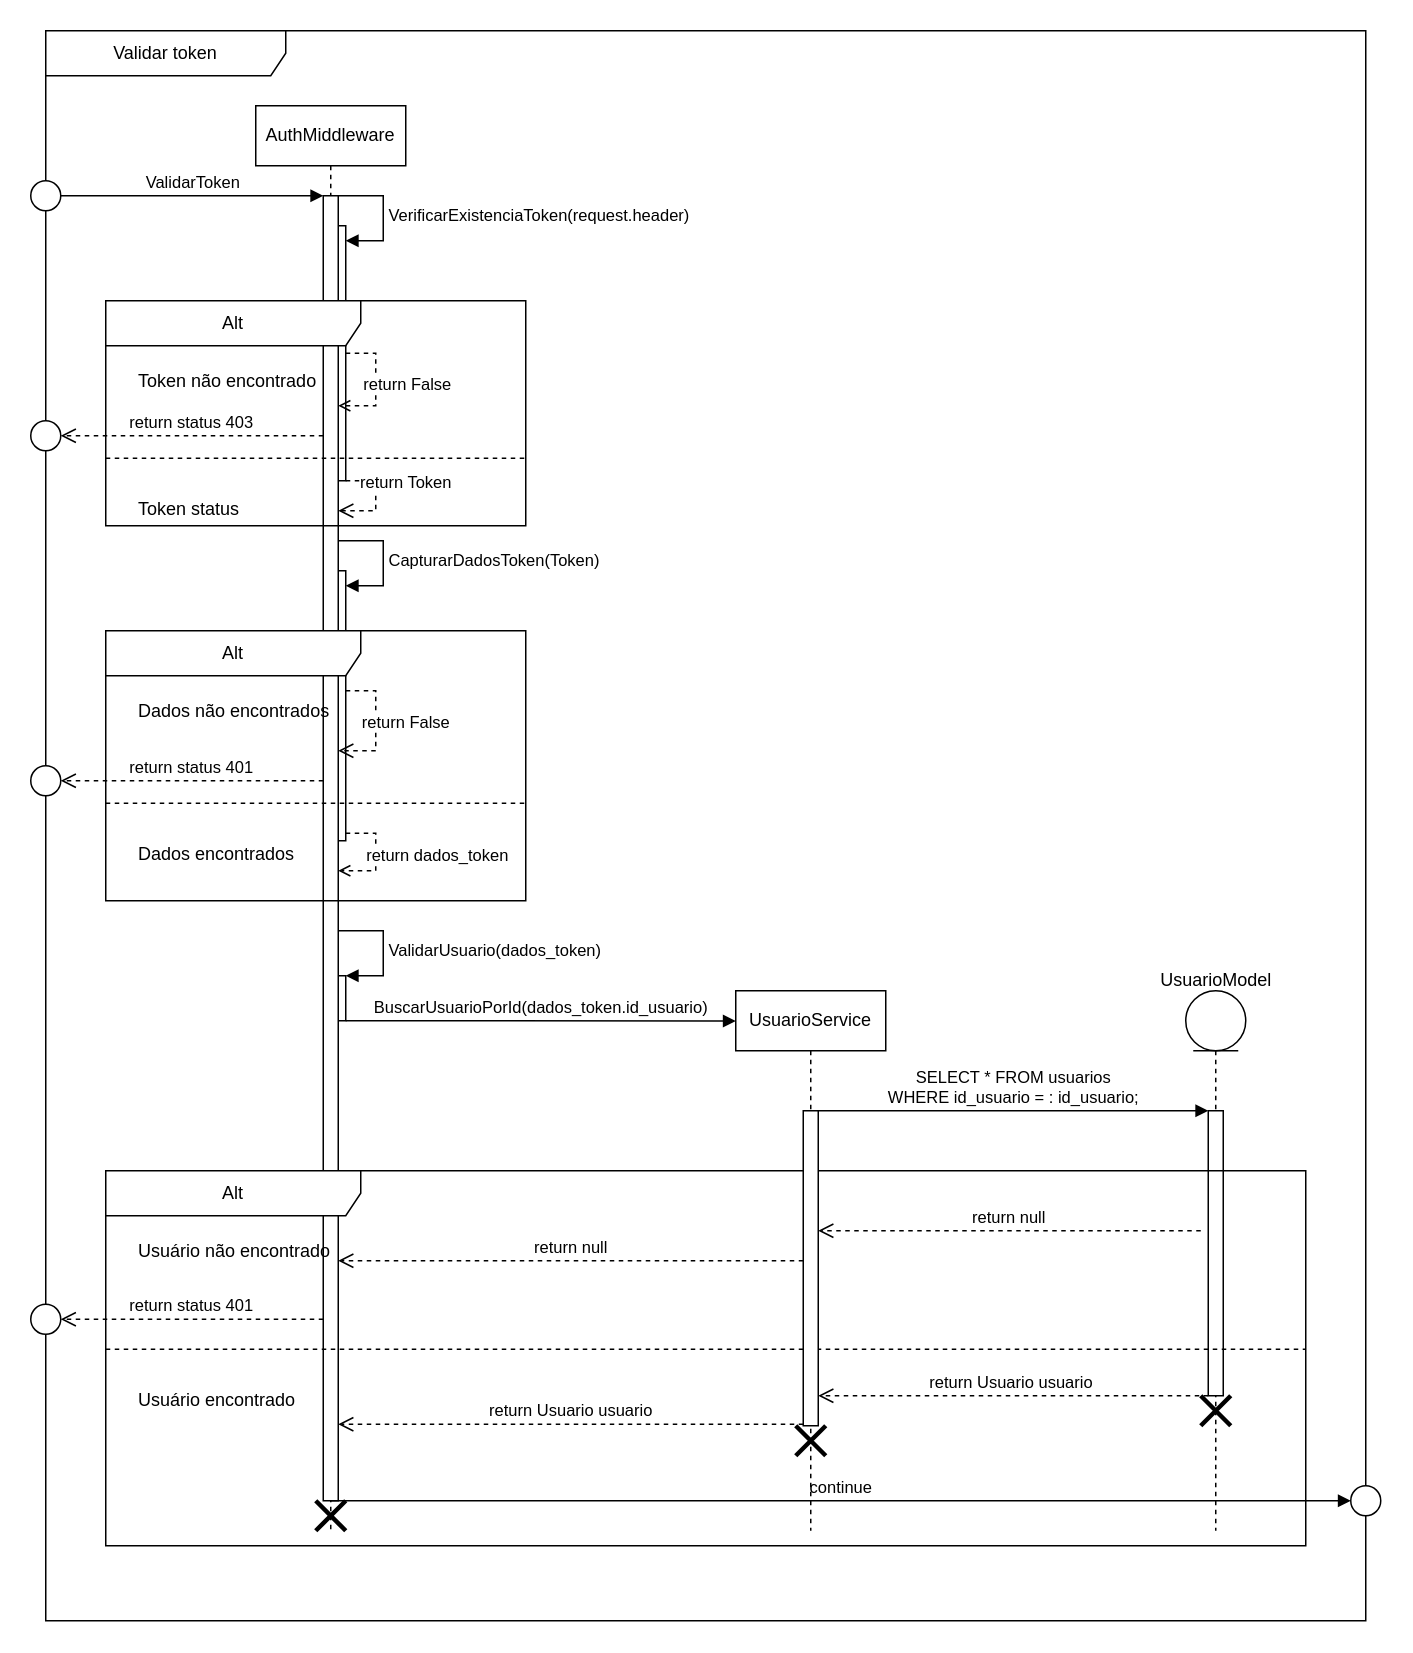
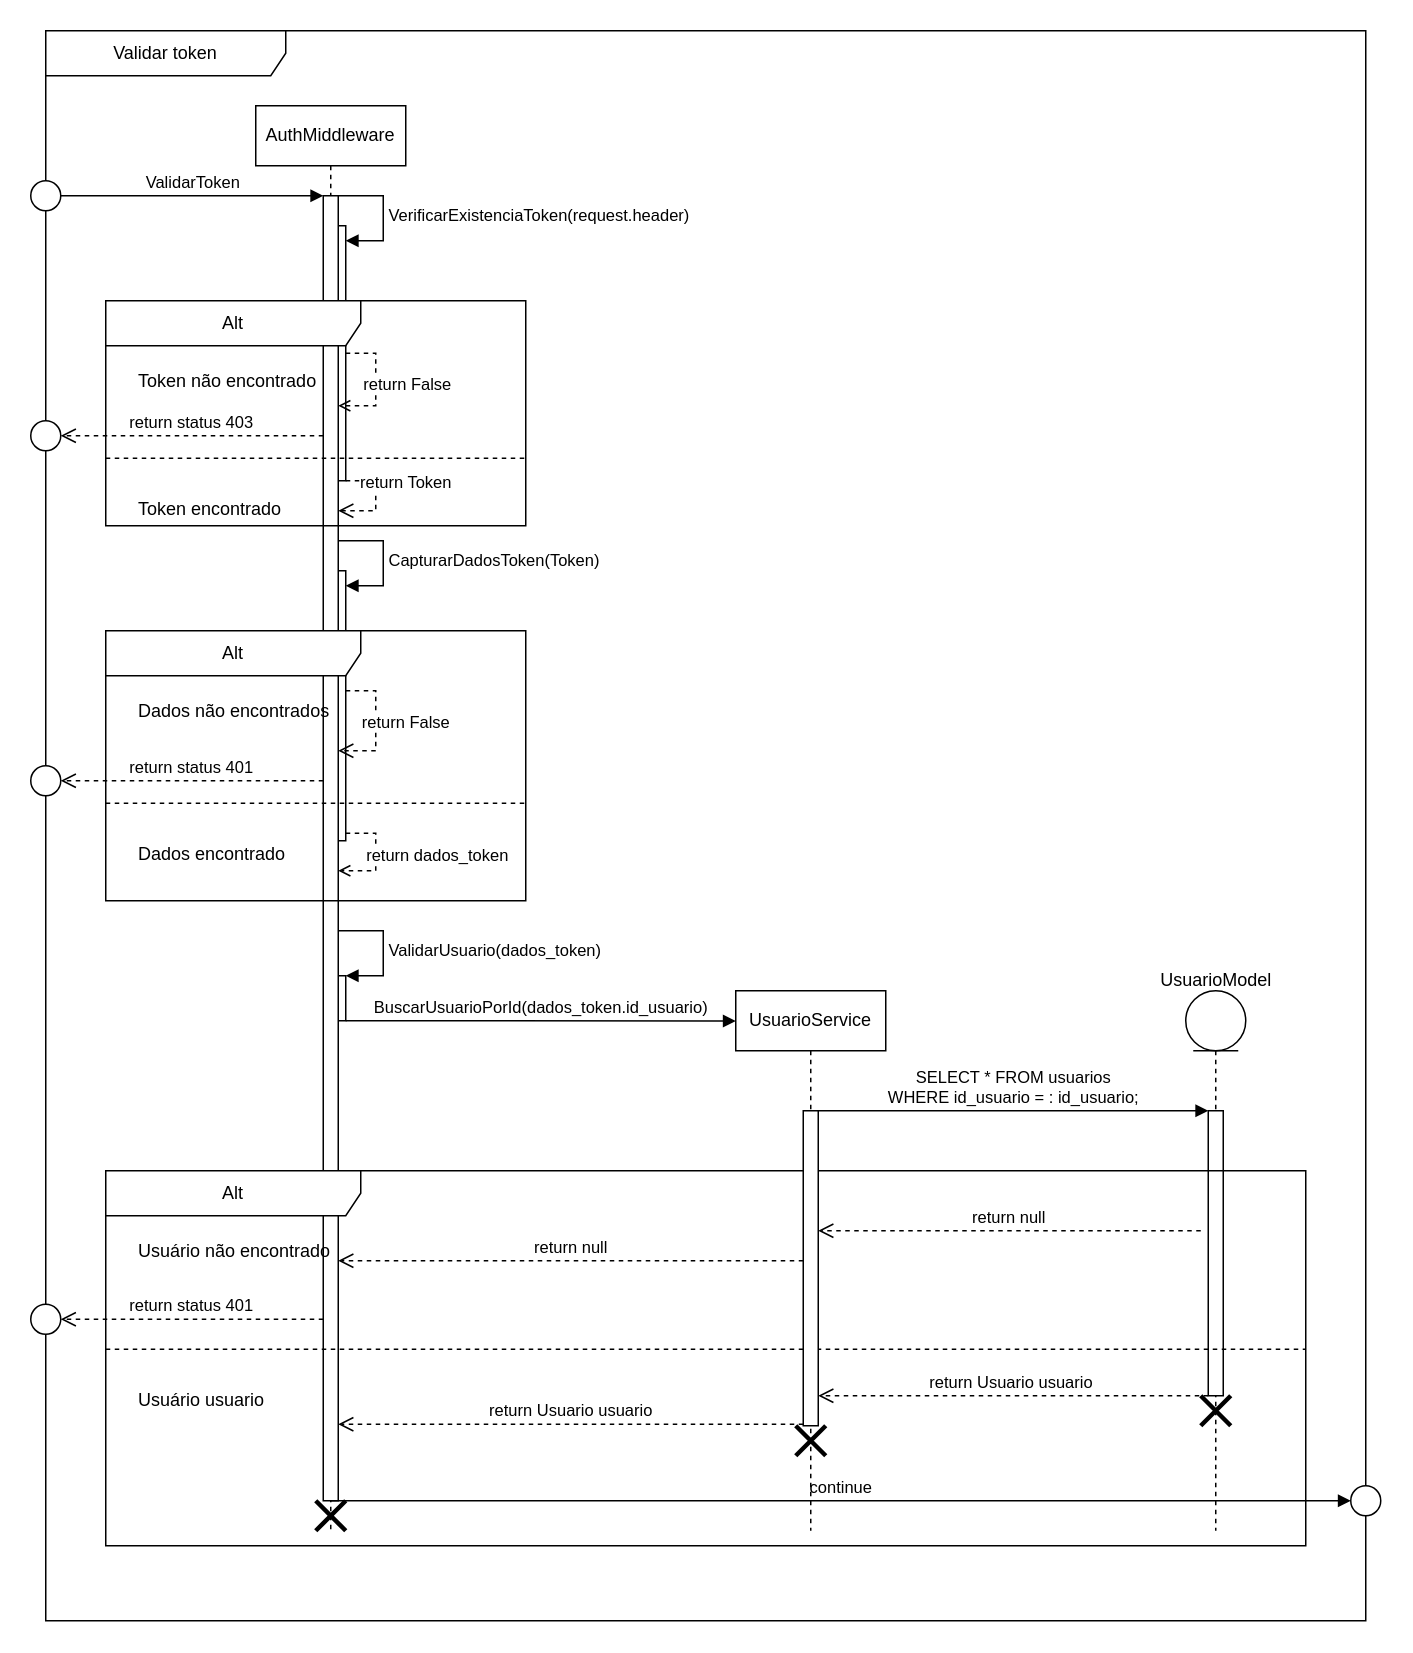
(197, 510) -> (217, 510)
(222, 855) -> (217, 855)
(225, 1401) -> (207, 1401)
